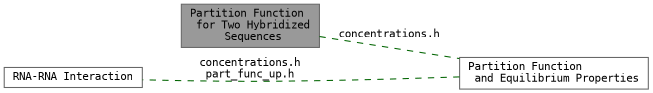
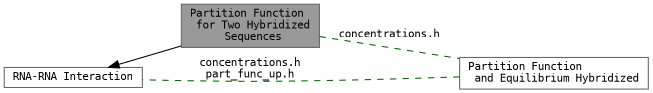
none -> (150, 55)
(554, 73) -> (554, 73)
